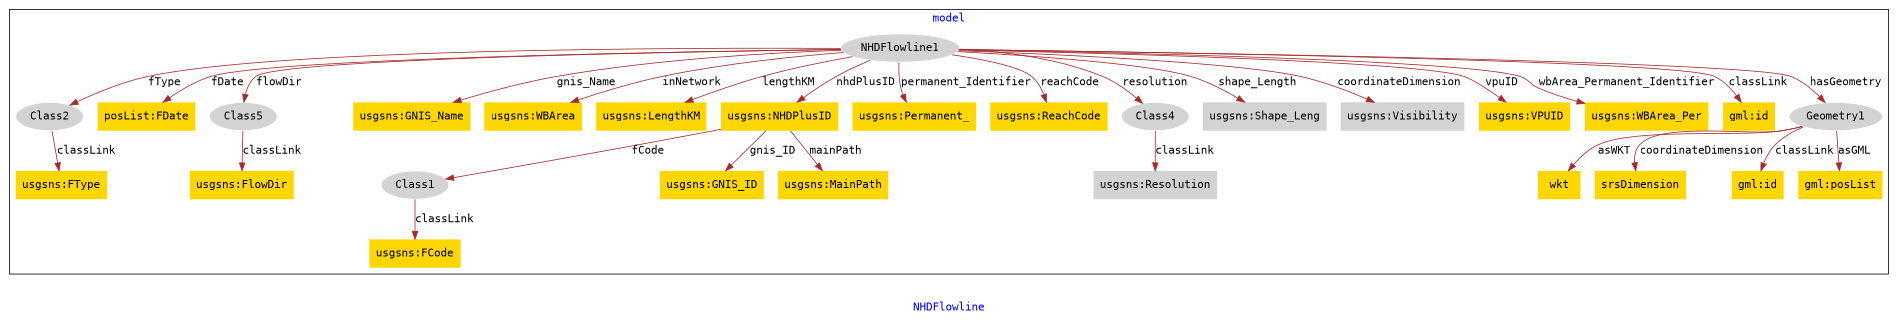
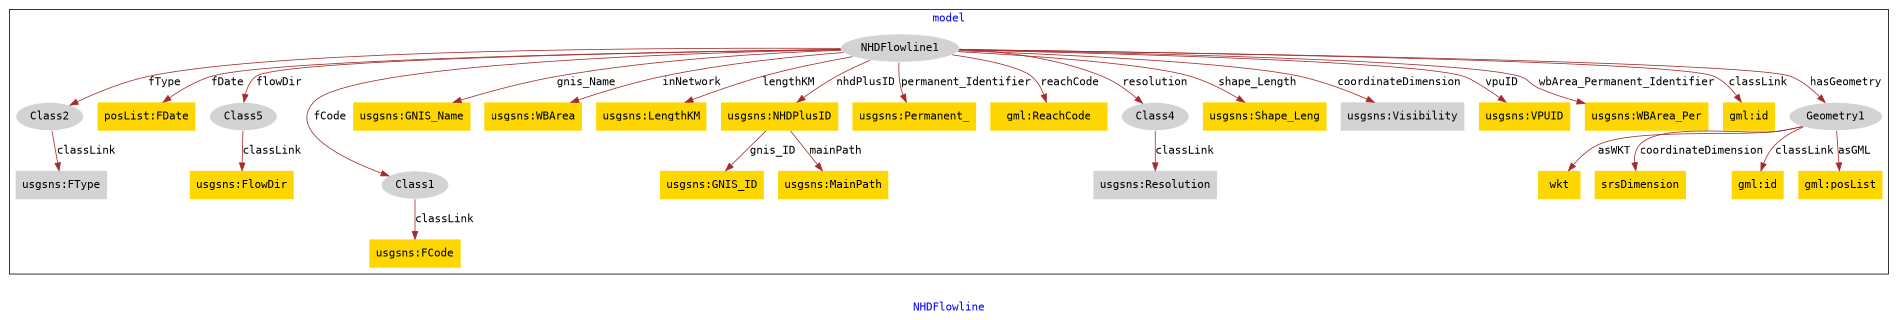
(1049, 117) -> (1049, 117)
(1265, 117) -> (1265, 117)
(587, 154) -> (518, 64)
(61, 185) -> (61, 185)
